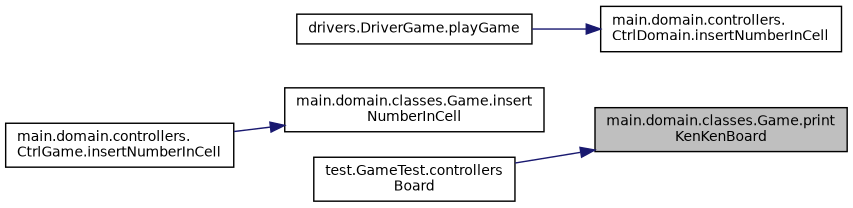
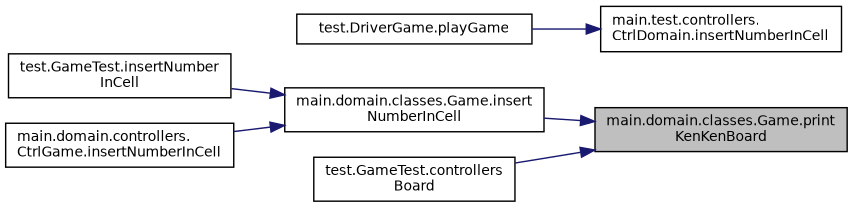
(414, 29) -> (414, 29)
(721, 29) -> (721, 29)
none -> (120, 76)
none -> (562, 119)
